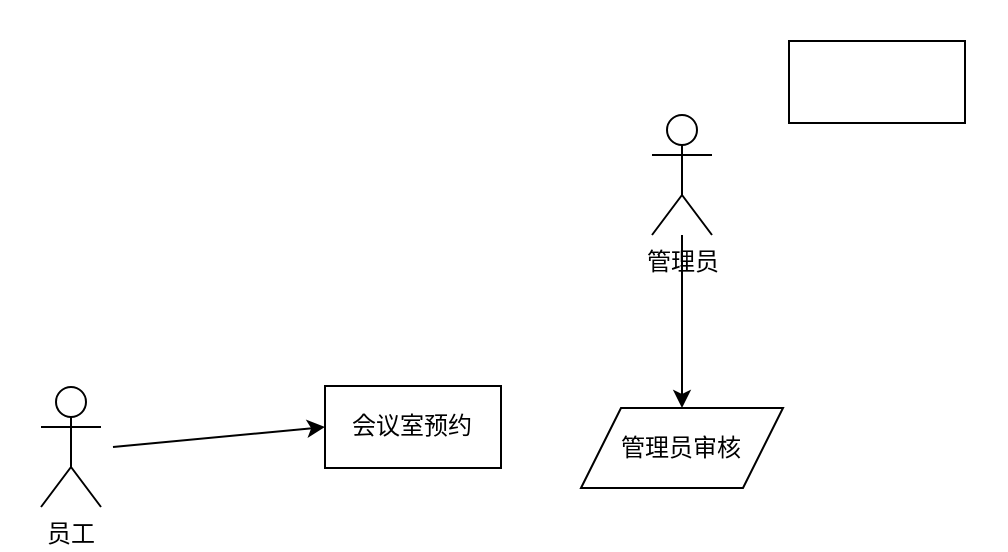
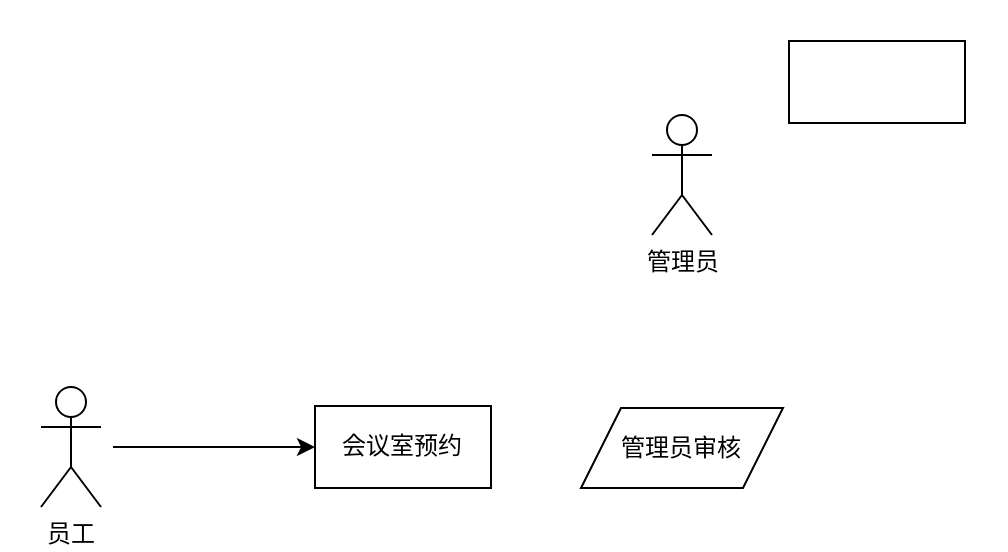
(682, 315) -> none
(413, 427) -> (403, 447)
